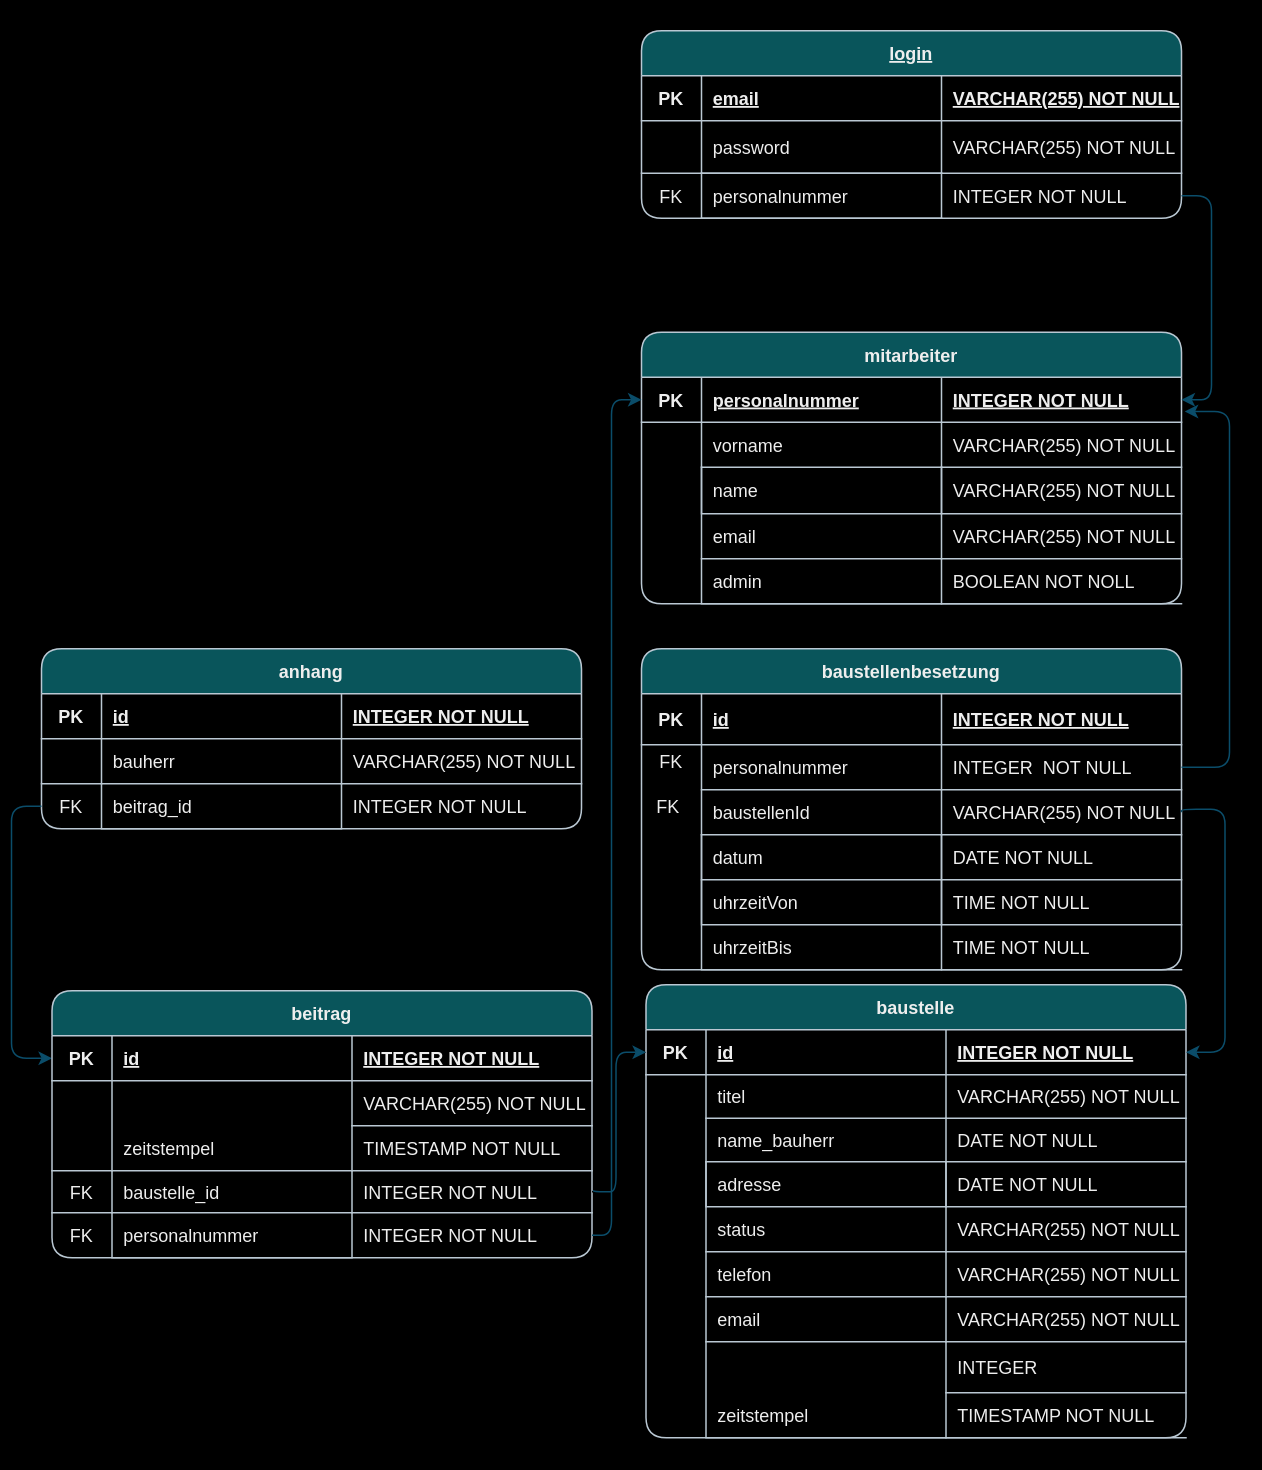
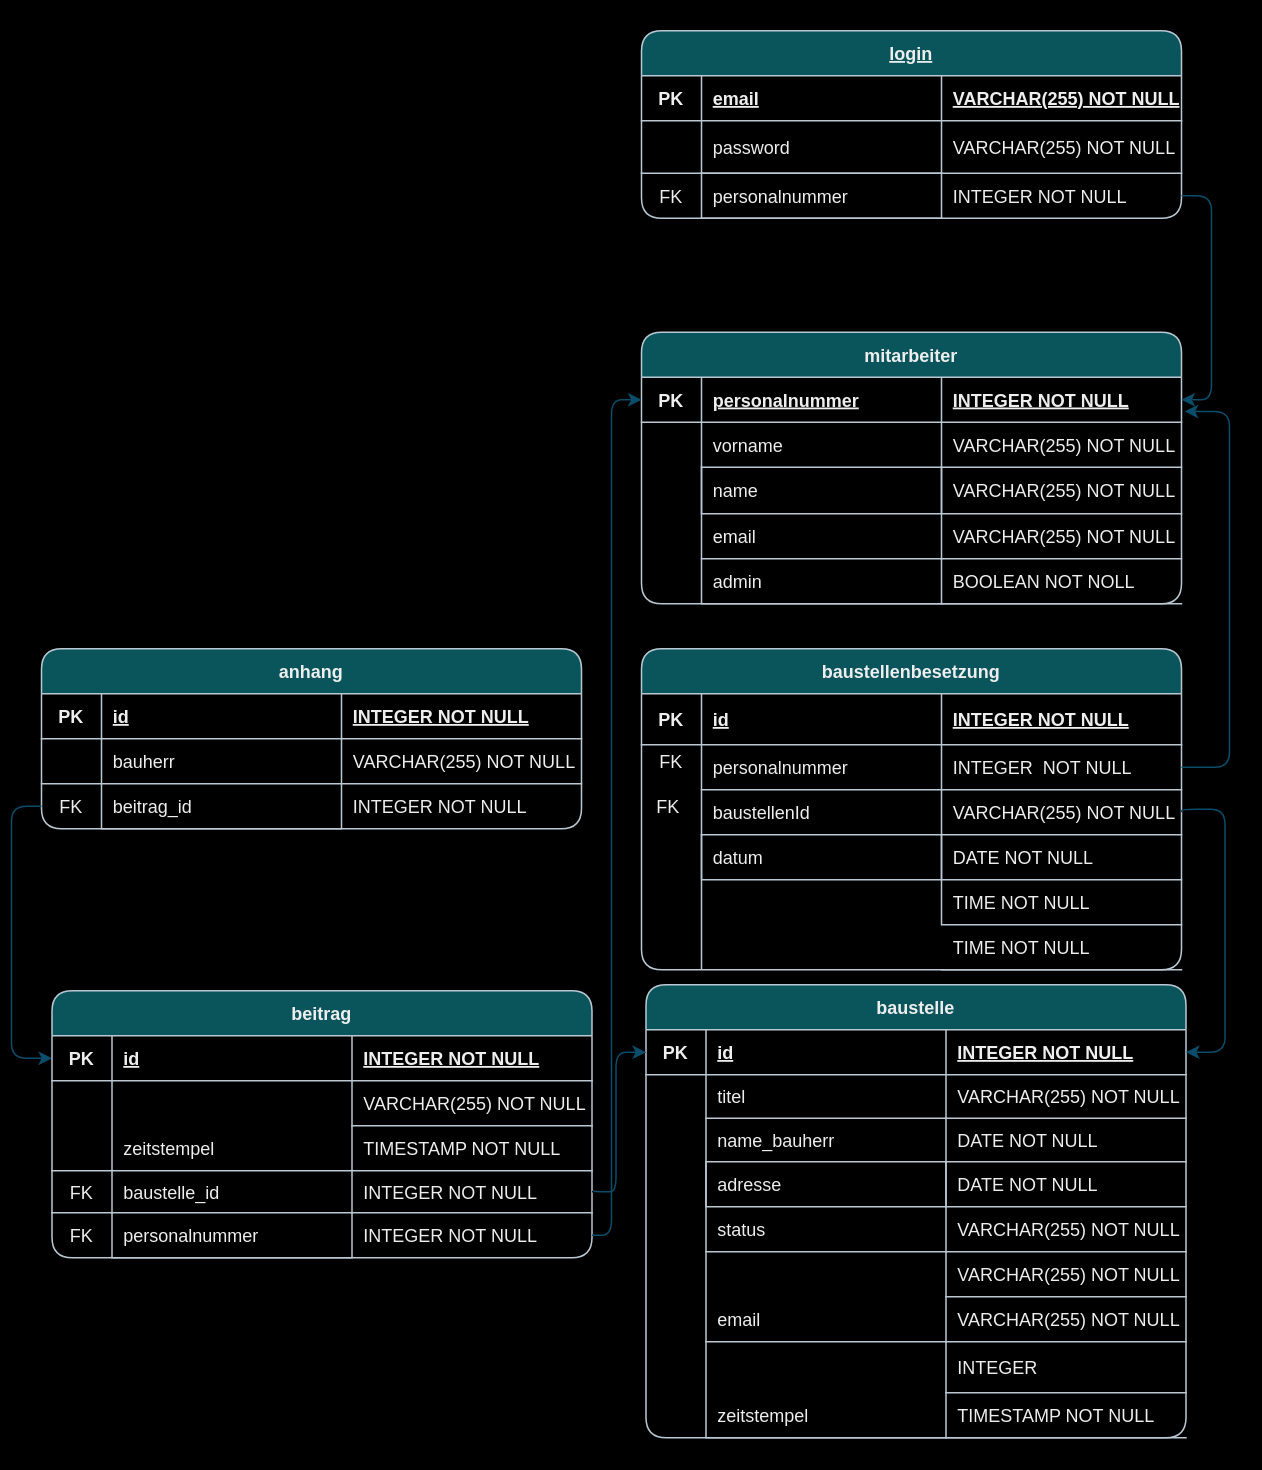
(821, 902) -> none
(821, 947) -> none
(826, 1274) -> none
